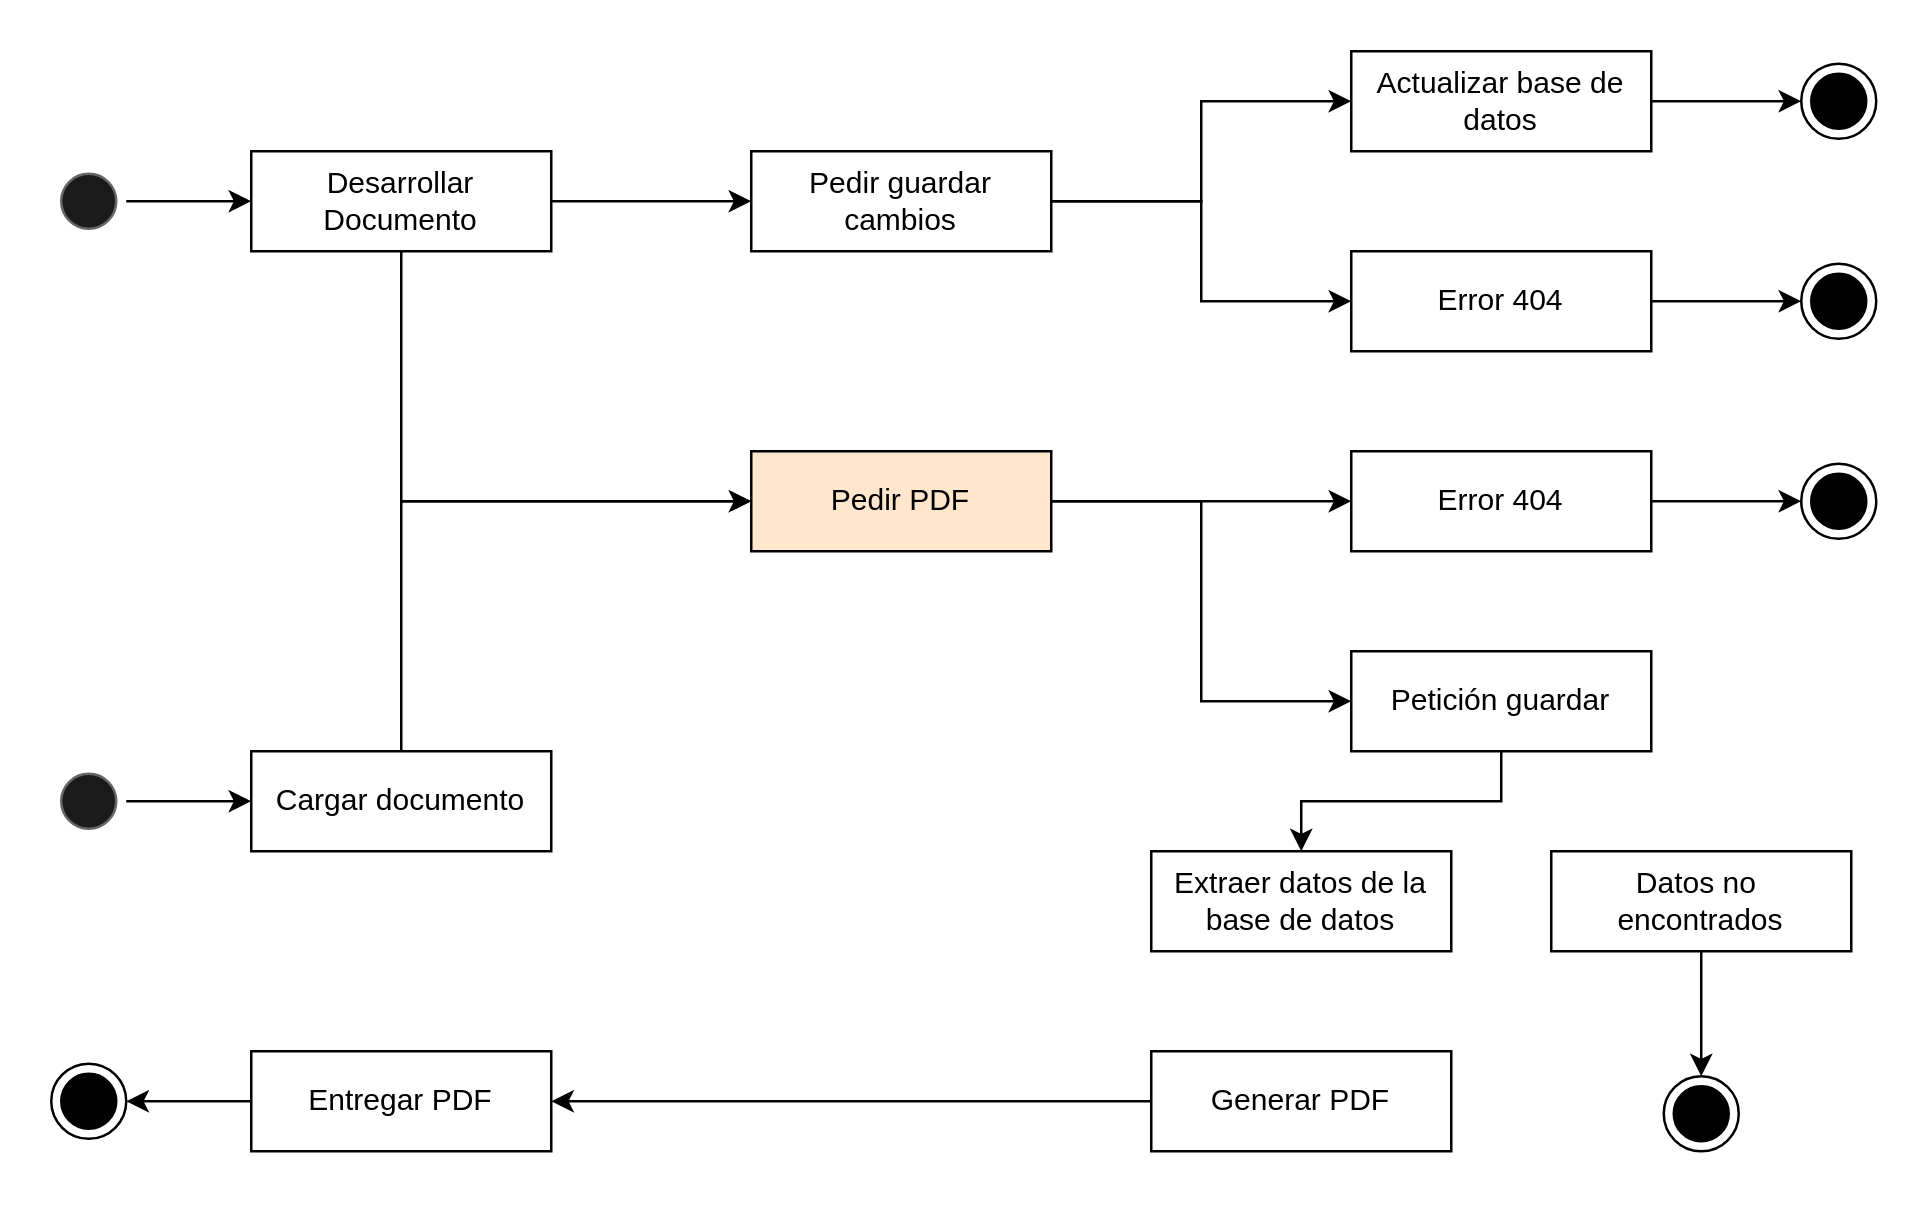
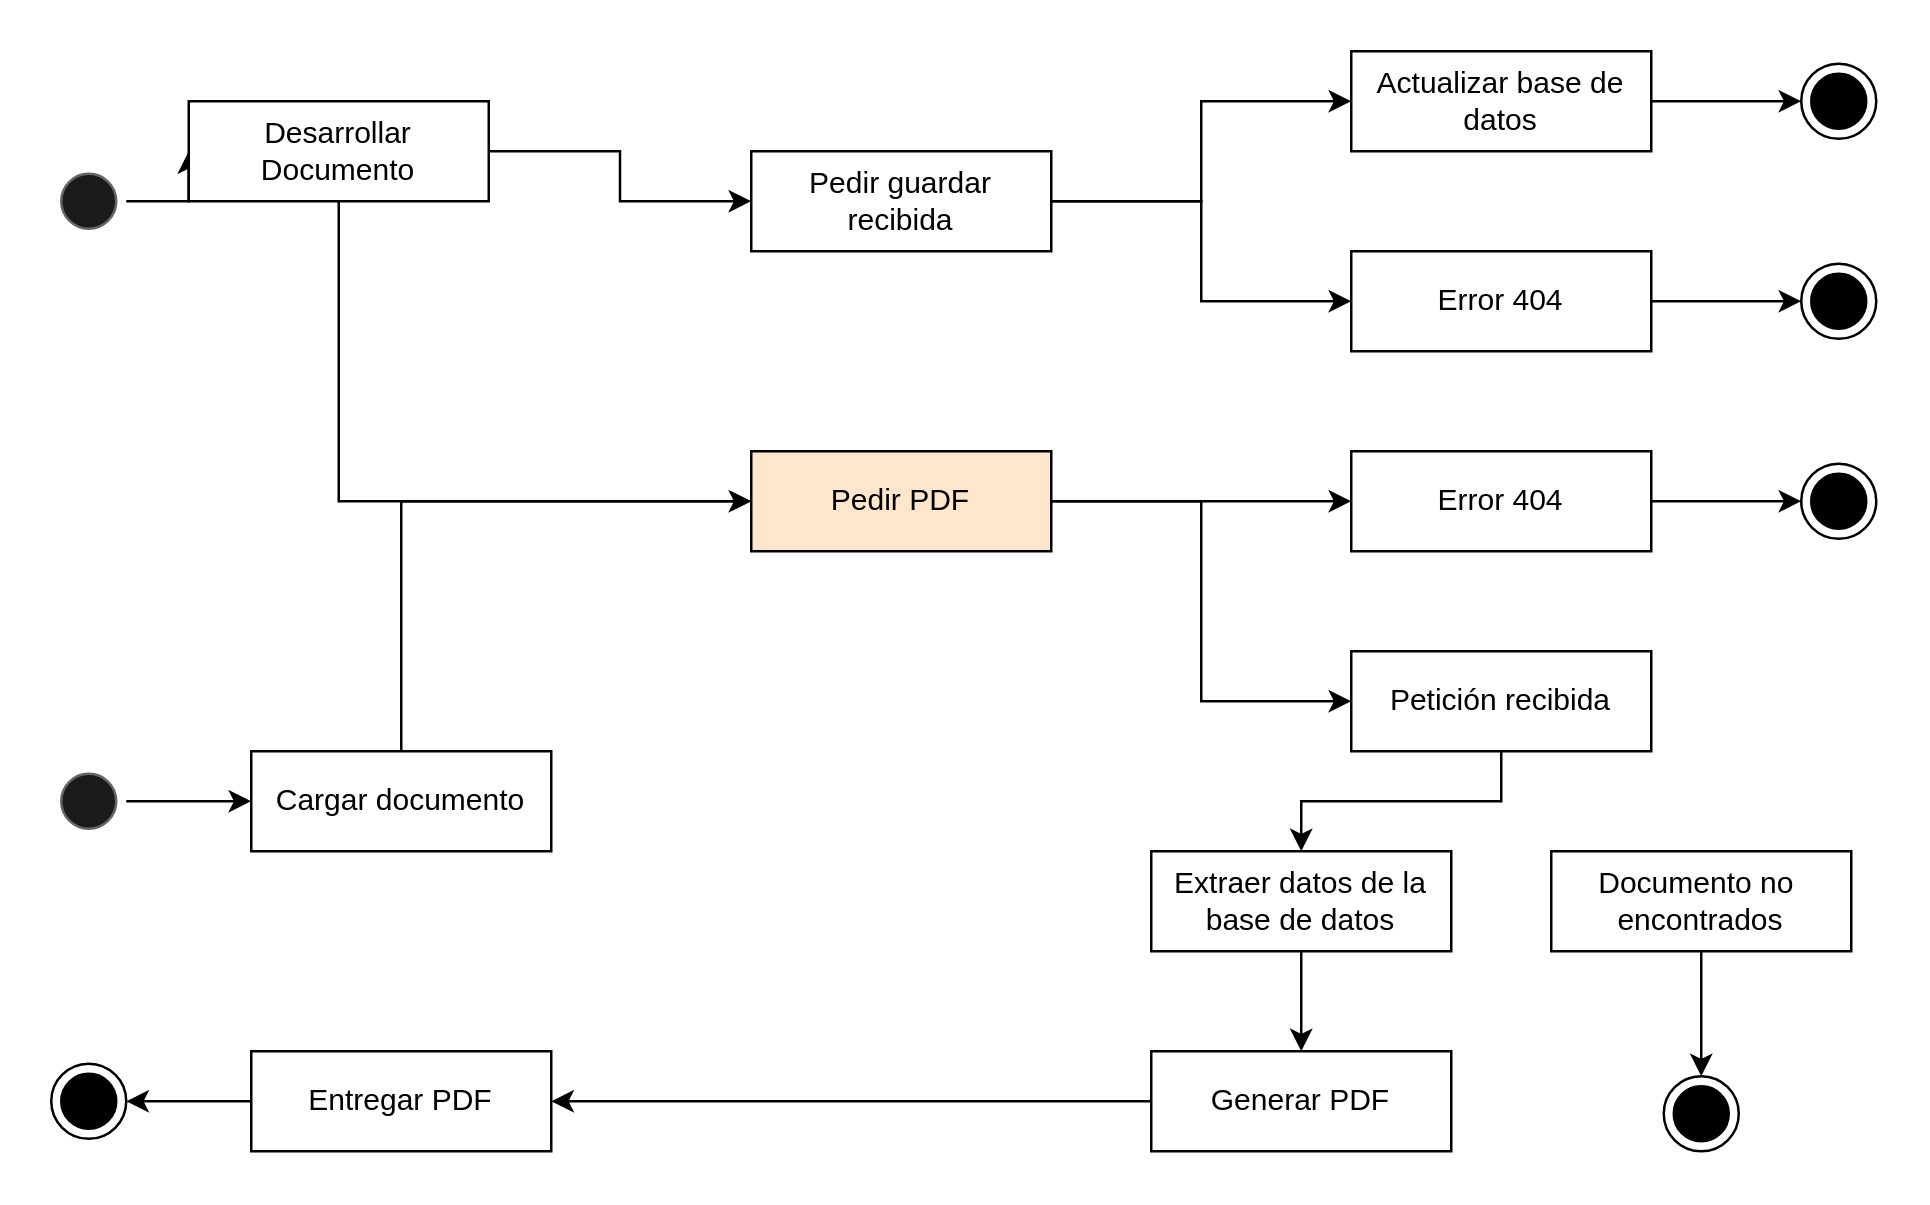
(401, 201) -> (339, 151)
(901, 201) -> (901, 201)
(1501, 701) -> (1501, 701)
(1701, 901) -> (1701, 901)
none -> (1301, 993)
